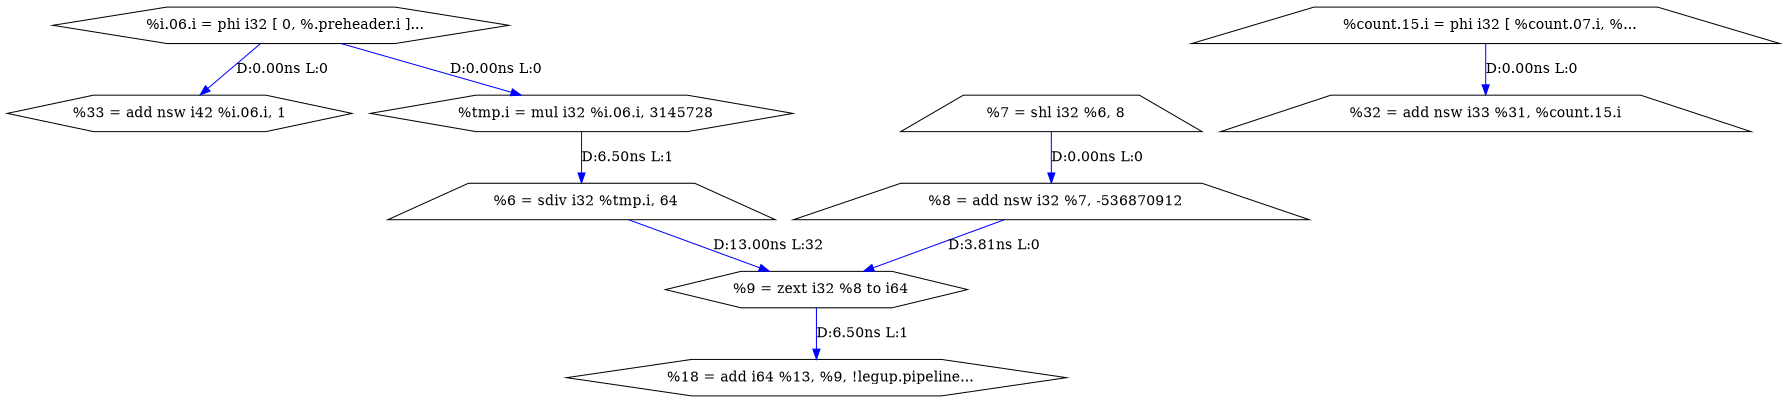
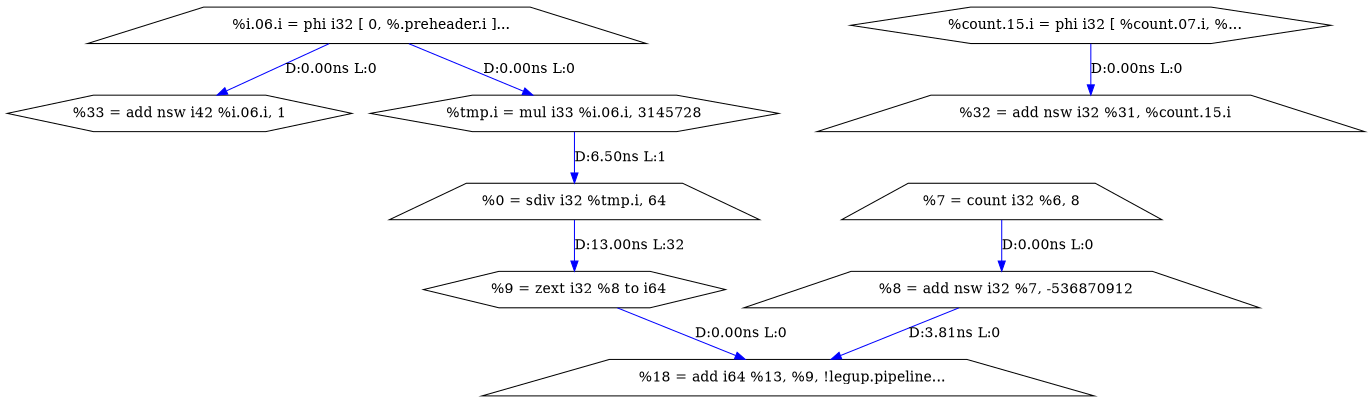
(281, 25) -> (367, 25)
(1486, 25) -> (1091, 25)
(582, 113) -> (574, 113)
(1051, 113) -> (1002, 201)
(1486, 113) -> (1091, 113)
(582, 201) -> (574, 201)
(939, 244) -> (900, 332)
(863, 334) -> (741, 334)
(816, 378) -> (788, 378)
